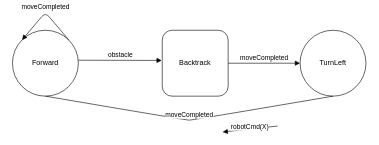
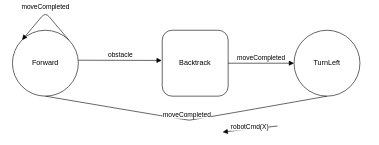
(333, 63) -> (327, 63)
